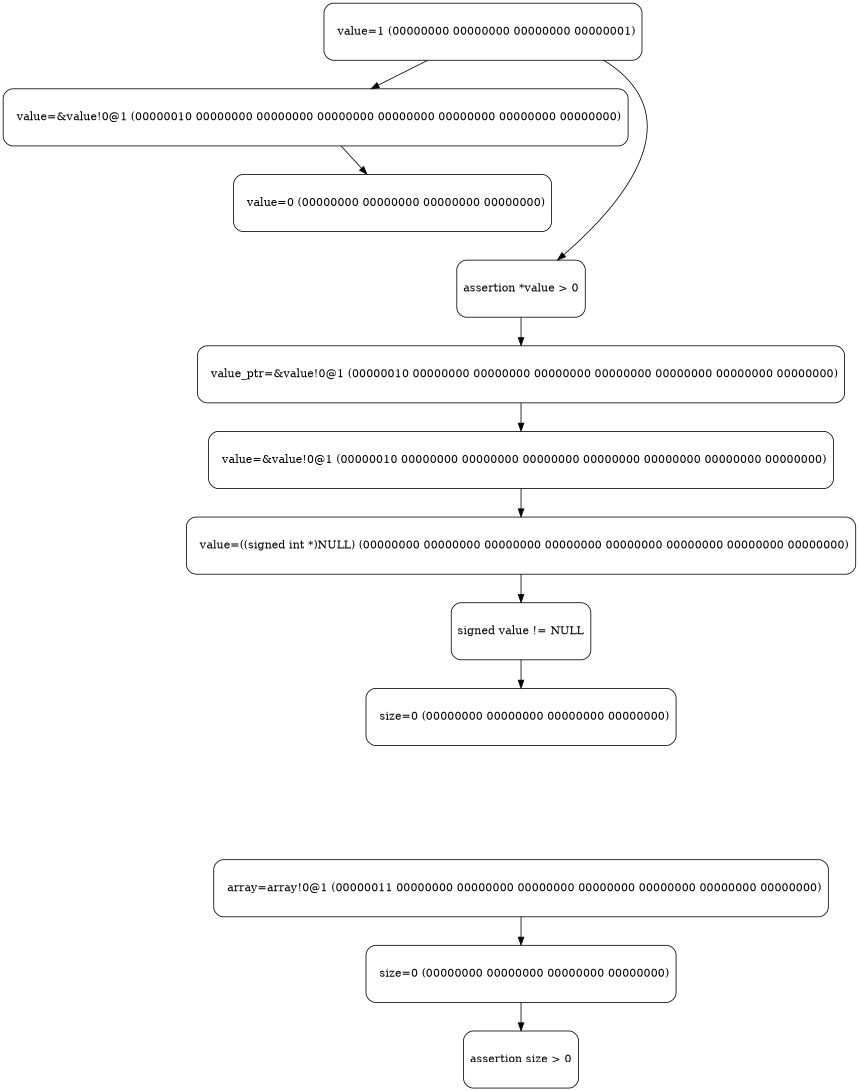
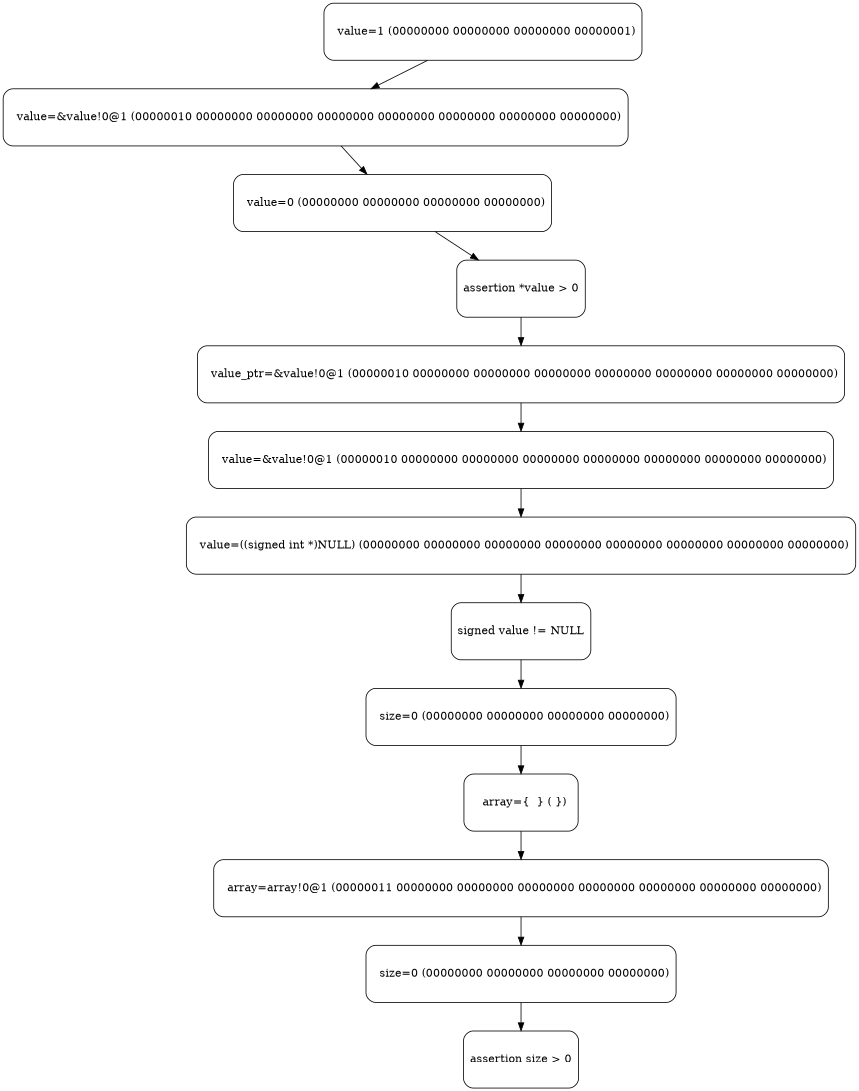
(639, 162) -> (453, 244)
none -> (521, 803)
